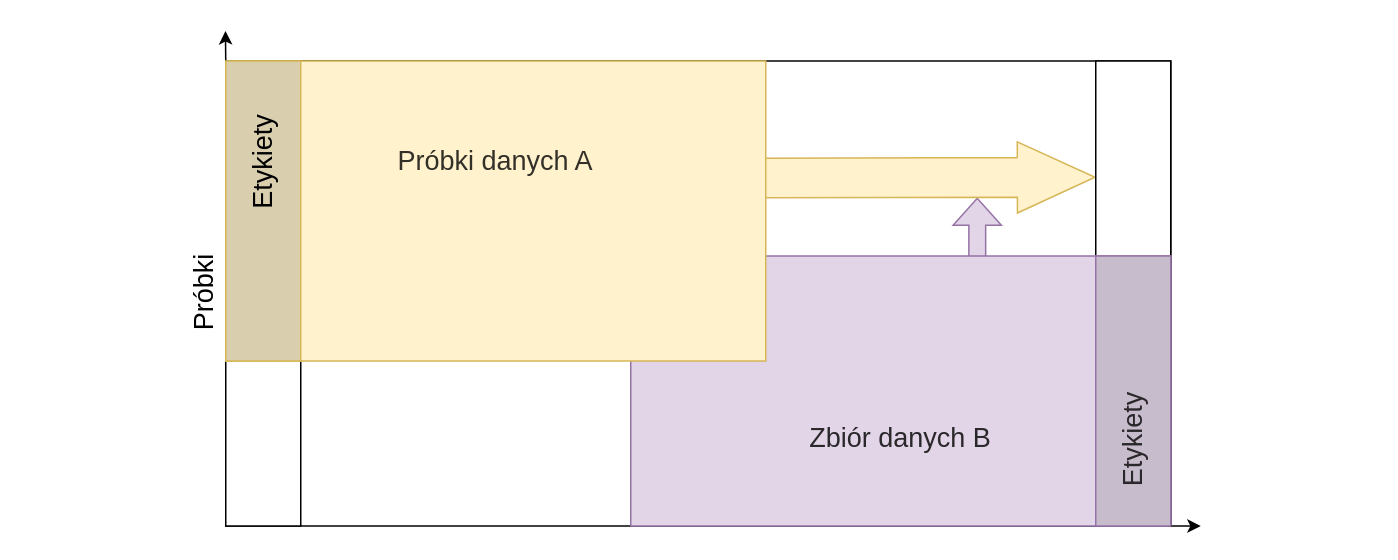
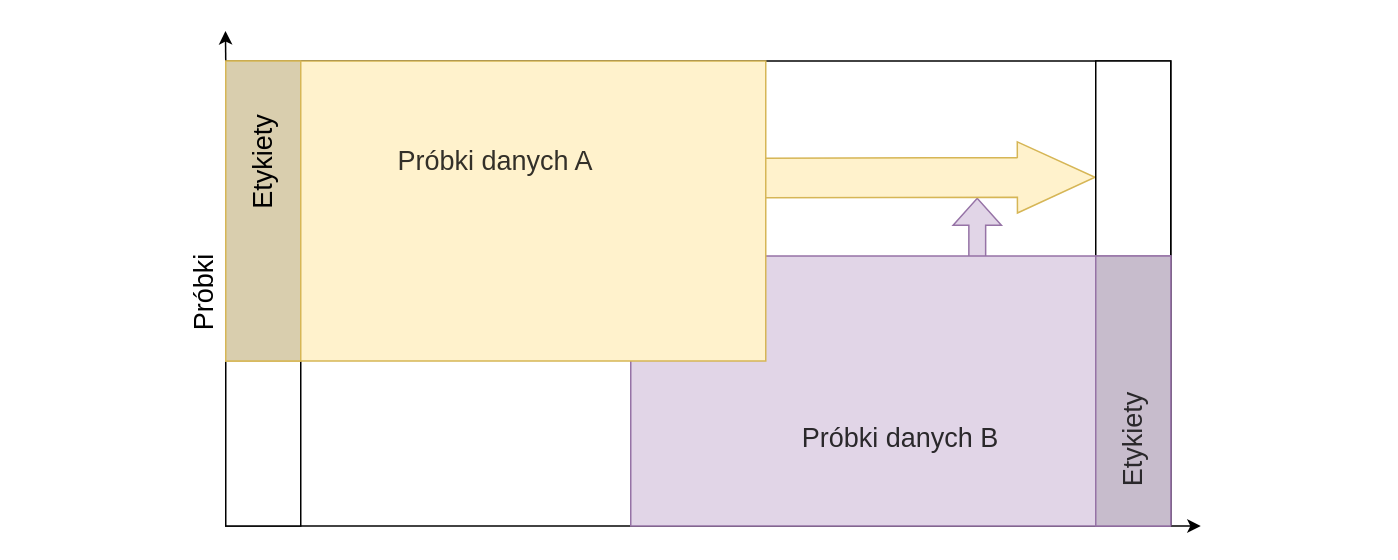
(901, 391) -> (901, 391)
